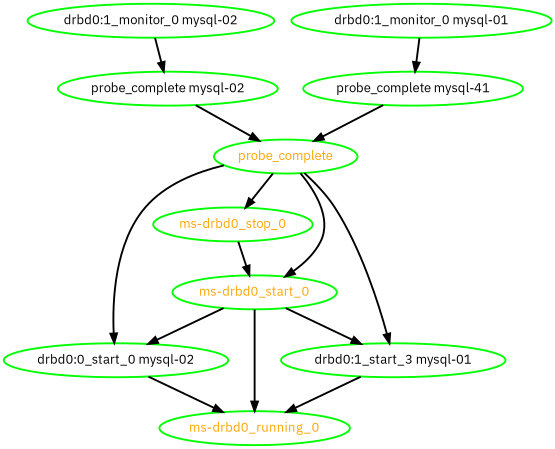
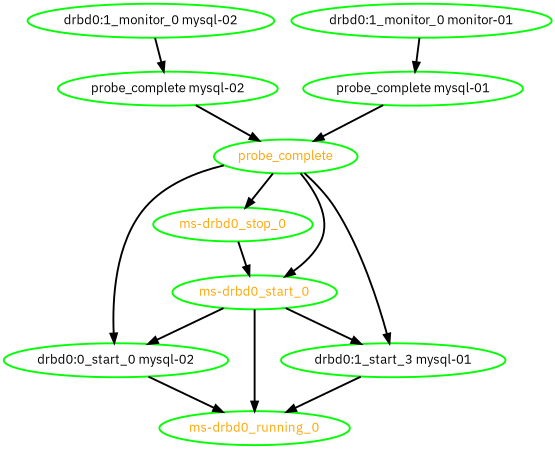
(422, 21) -> (422, 21)
(413, 89) -> (413, 89)
